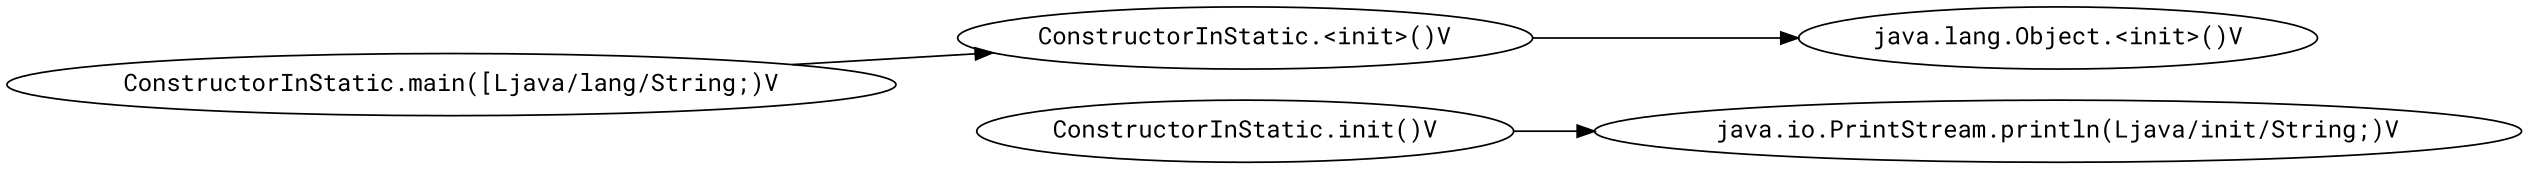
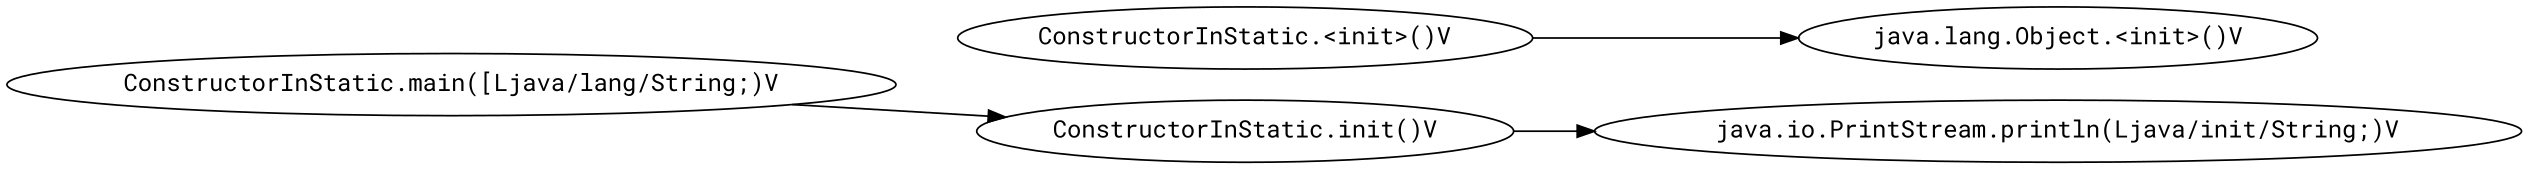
(884, 59) -> (890, 110)
